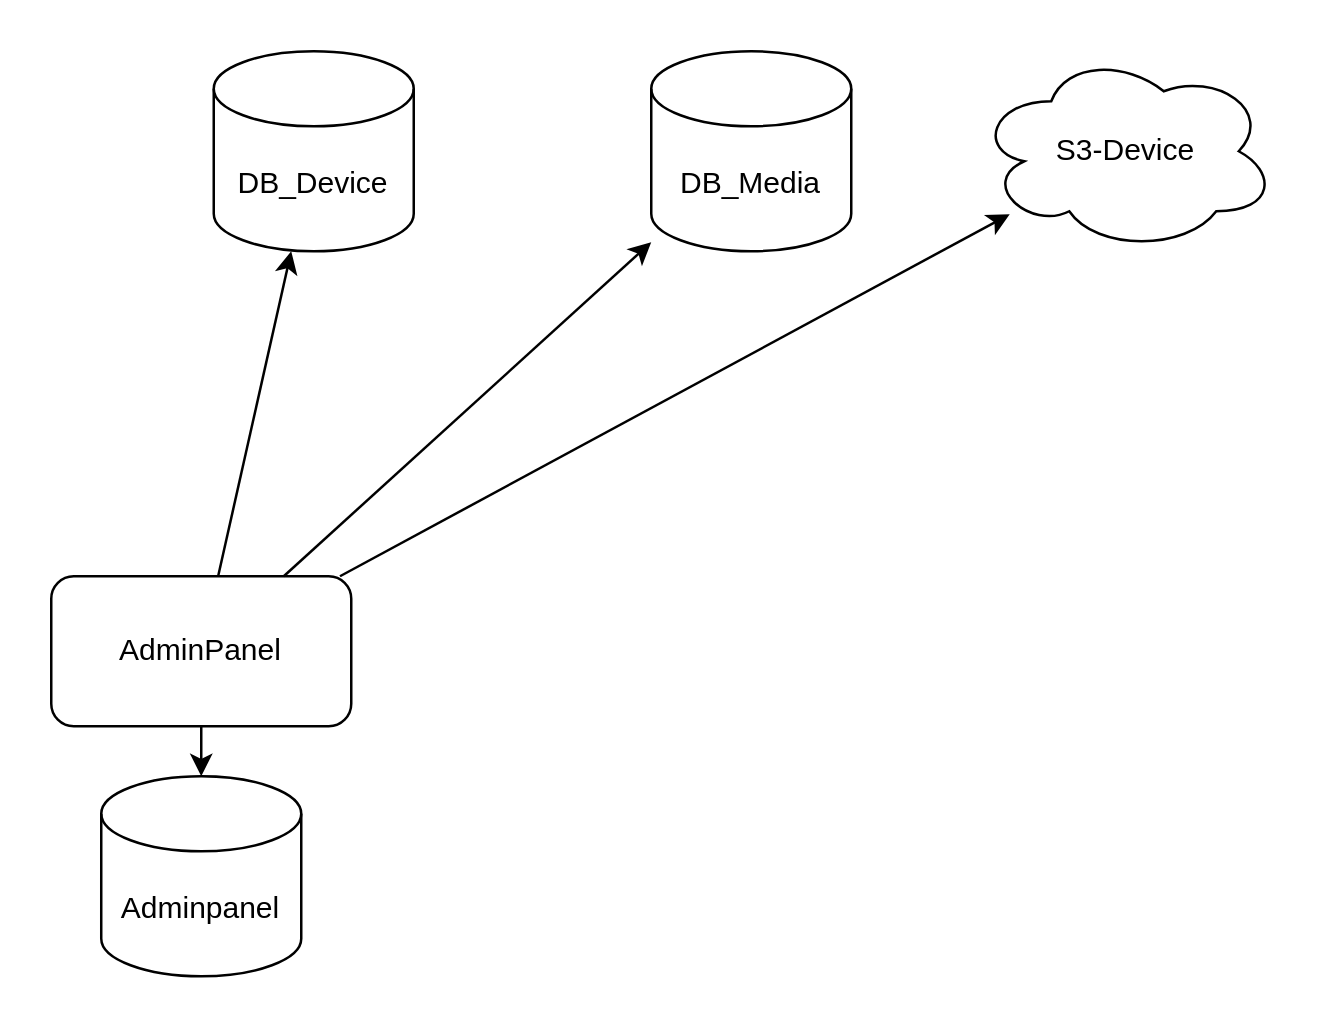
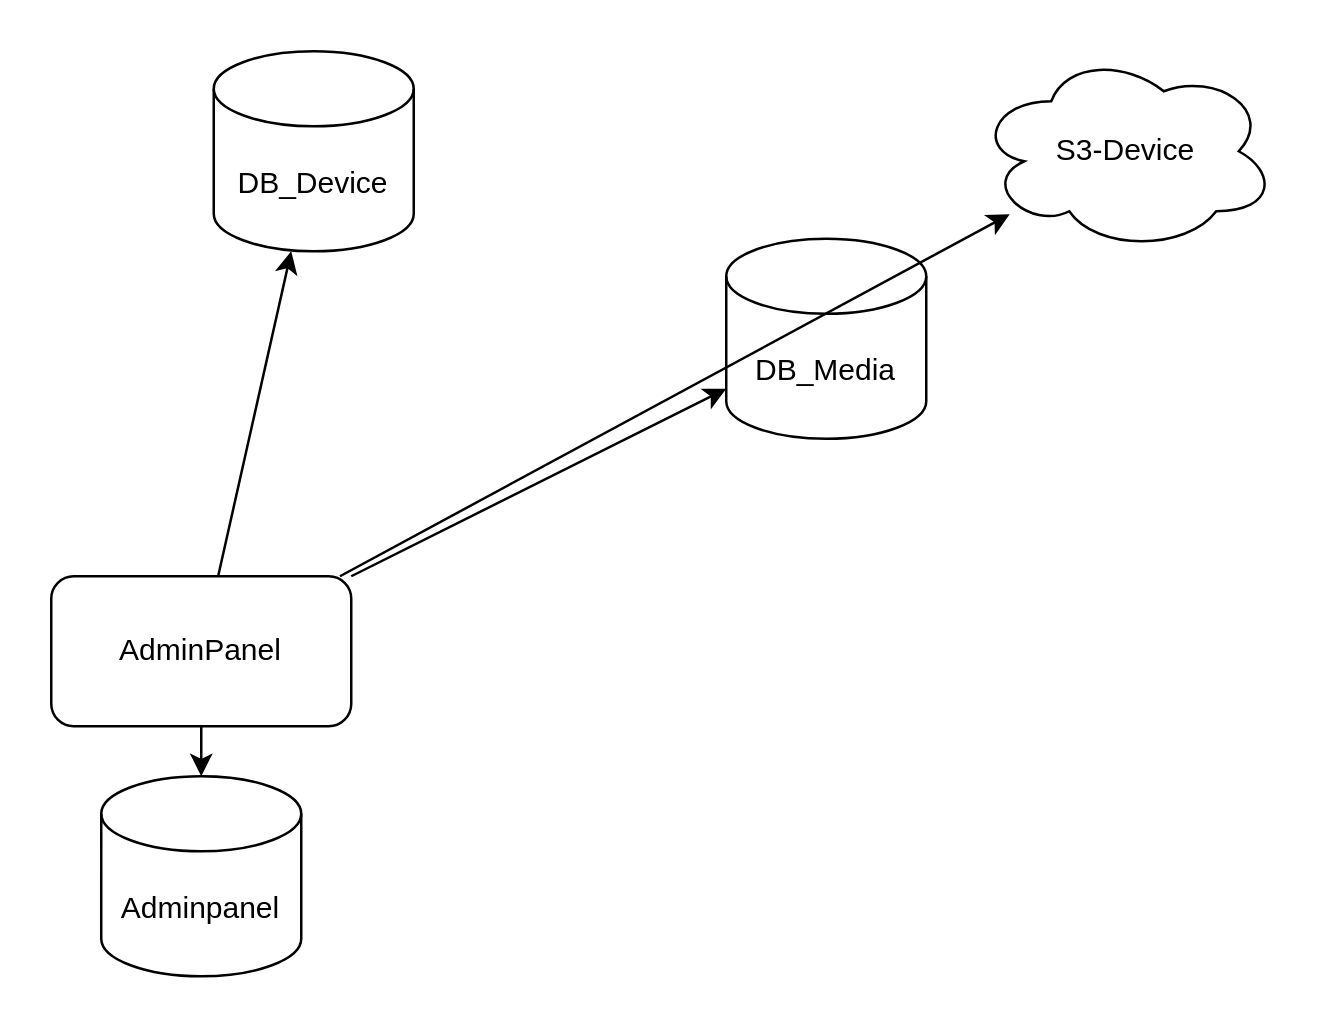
(751, 151) -> (826, 339)
